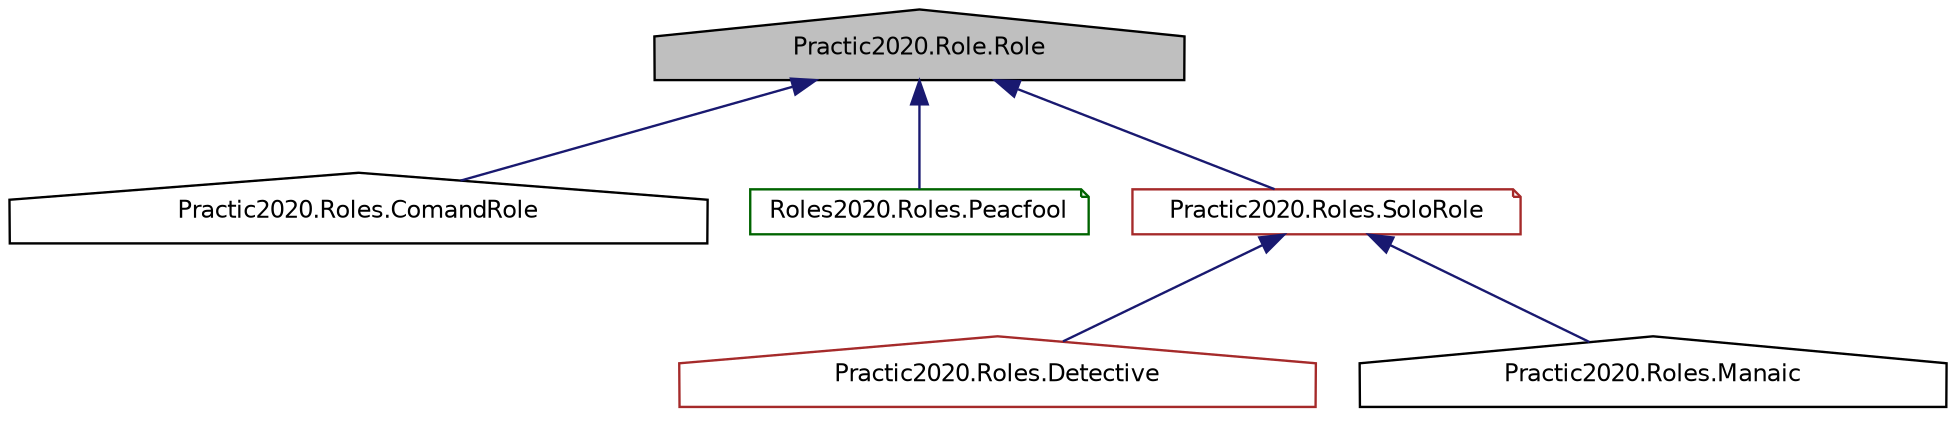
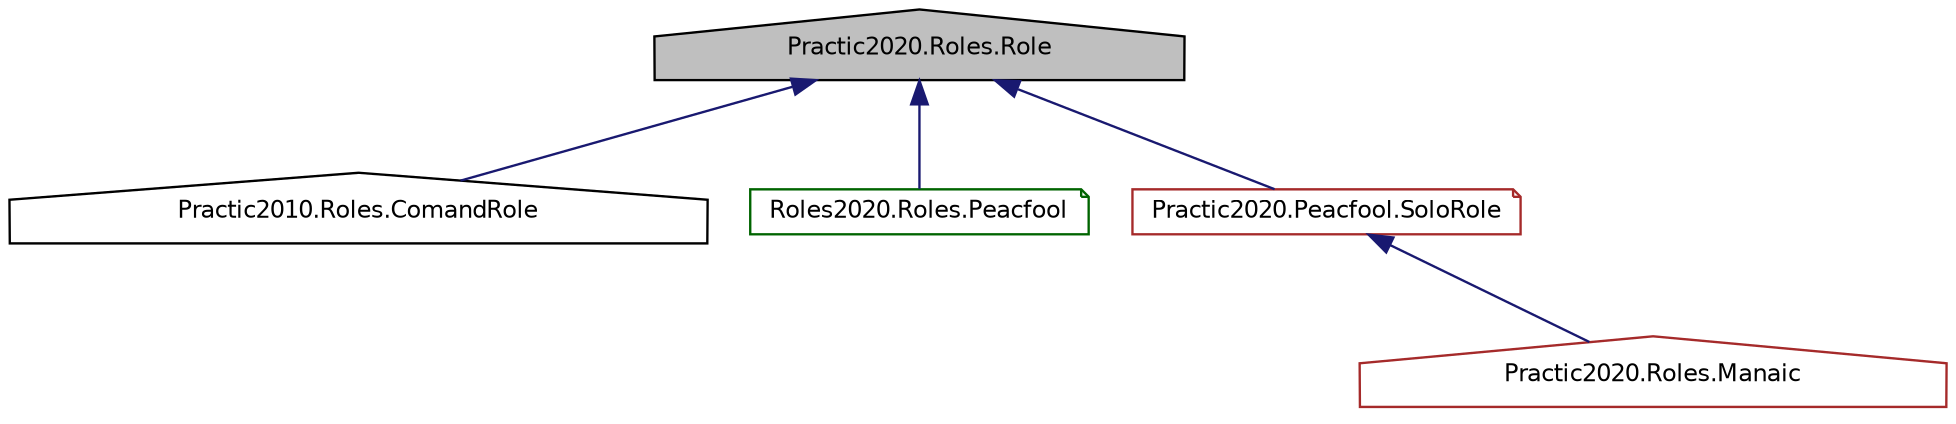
(919, 49) -> (919, 49)
(359, 212) -> (359, 212)
(1327, 212) -> (1327, 212)
(998, 375) -> none
(1653, 375) -> (1653, 375)
